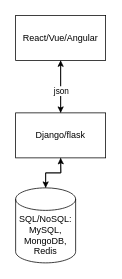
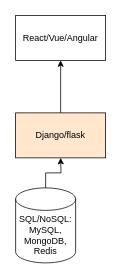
(60, 64) -> none
(60, 135) -> (60, 135)
(60, 159) -> none
